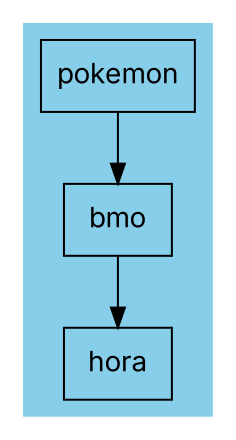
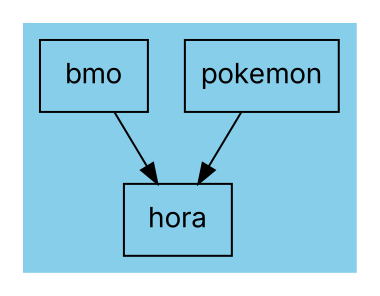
(118, 138) -> (225, 140)
